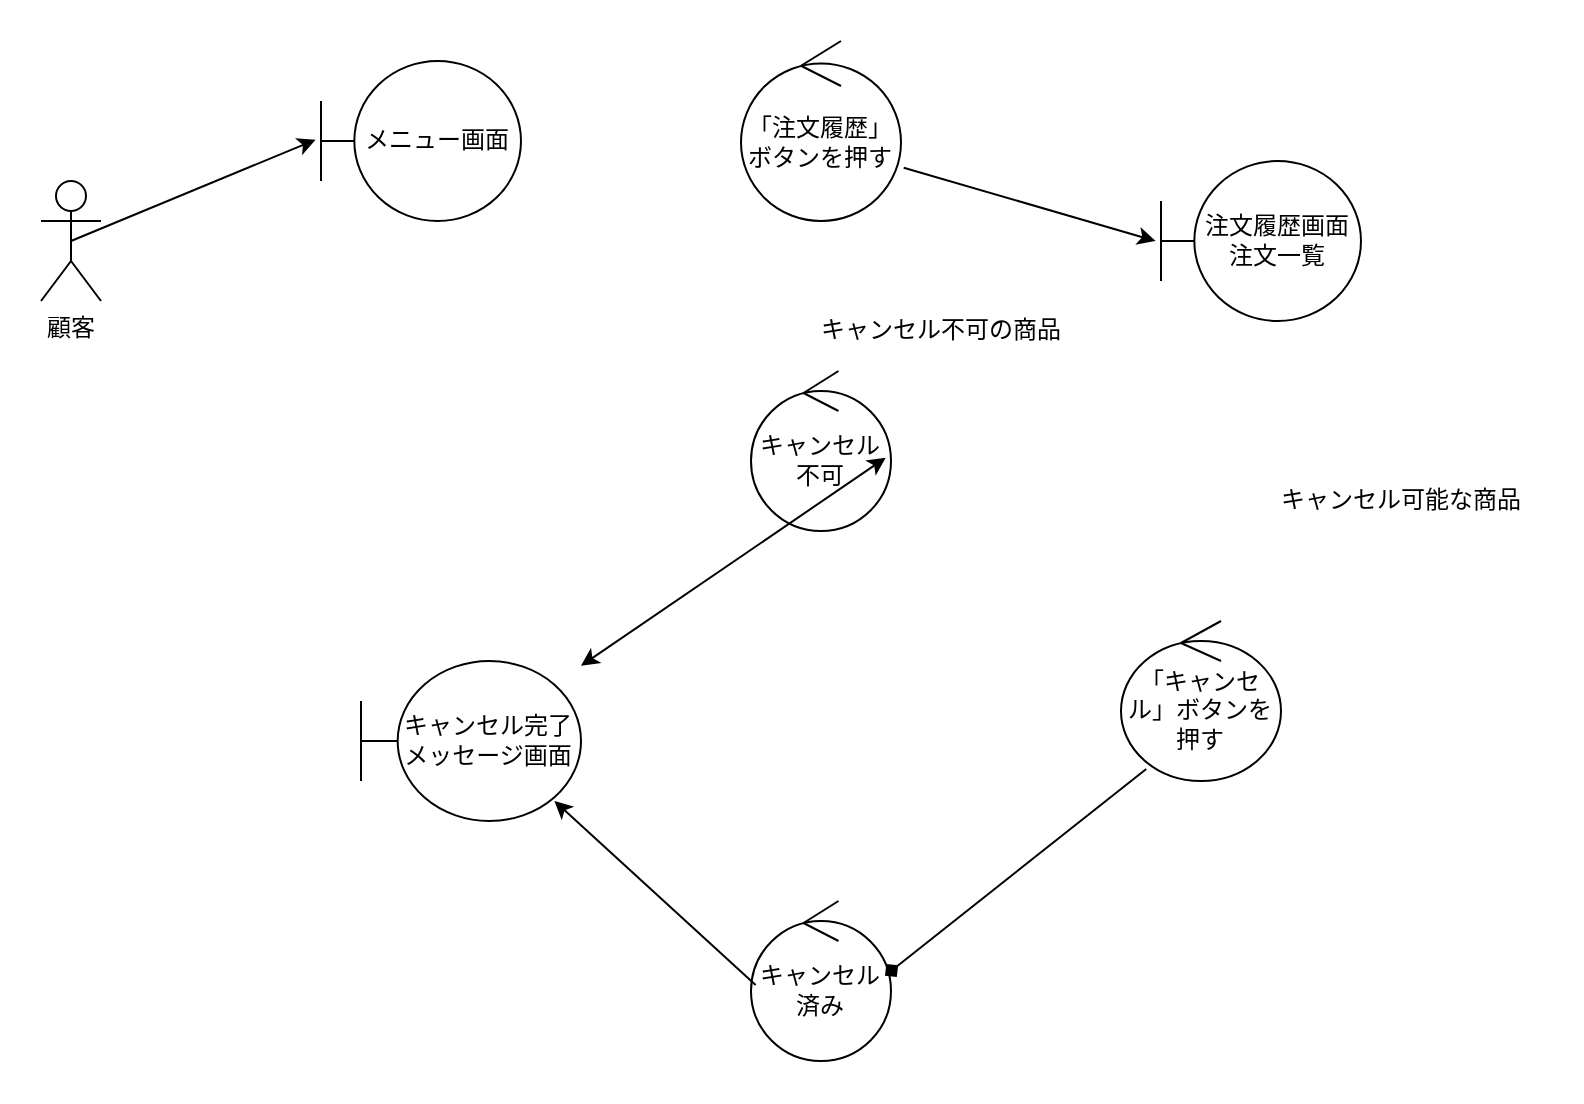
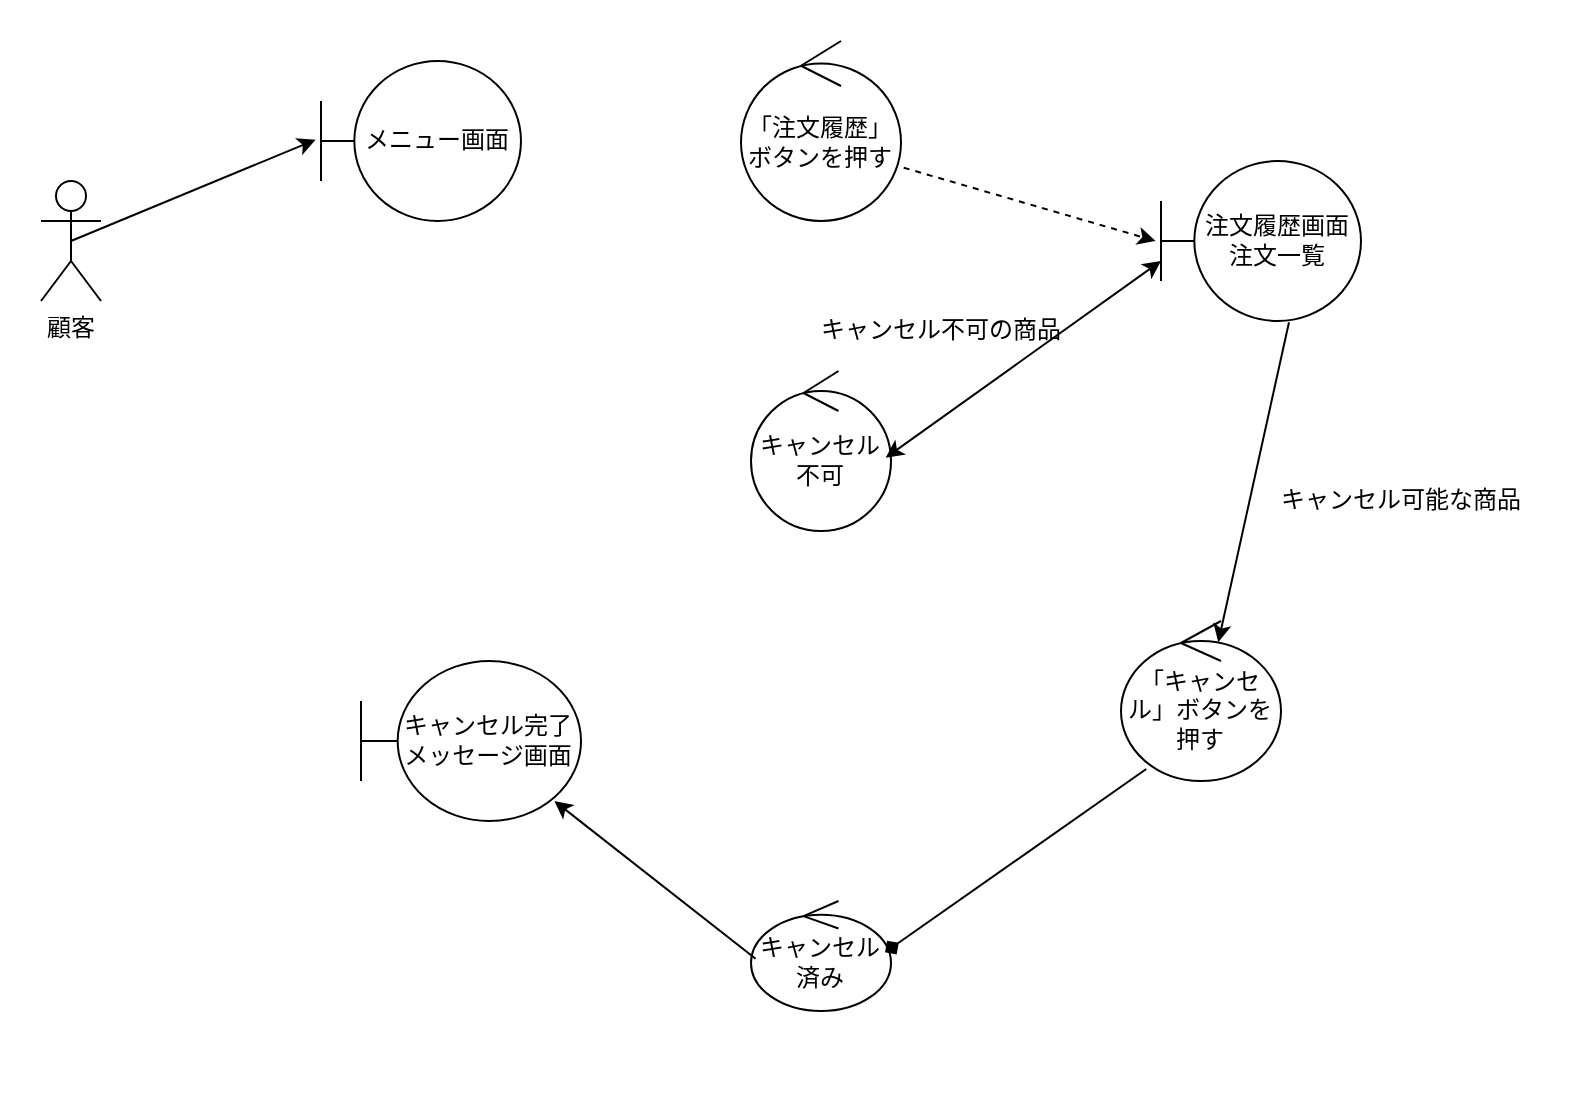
(1025, 203) -> (1025, 203)
none -> (1255, 476)
(734, 562) -> (1023, 359)
(821, 981) -> (821, 956)
